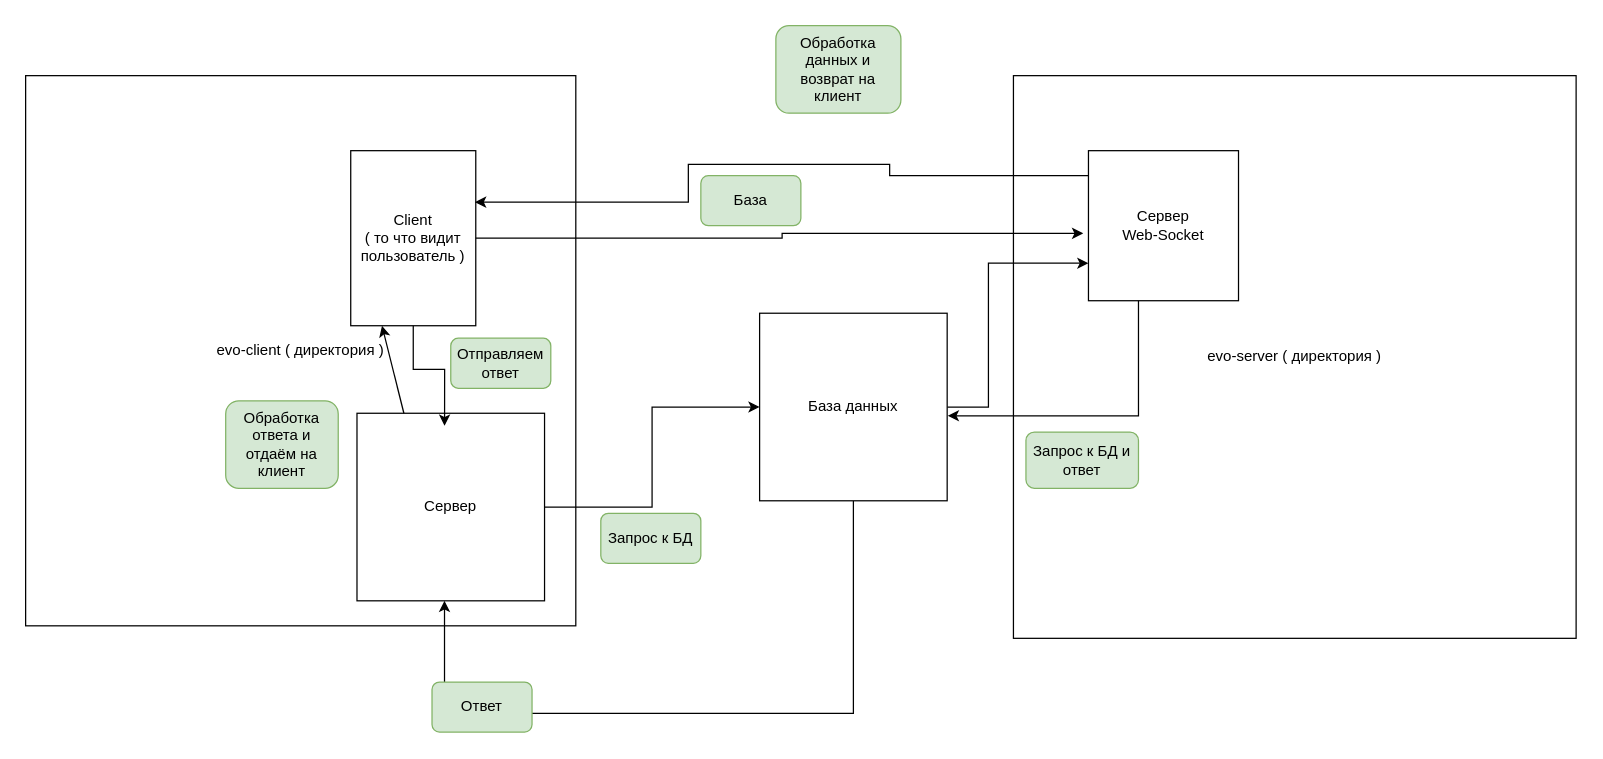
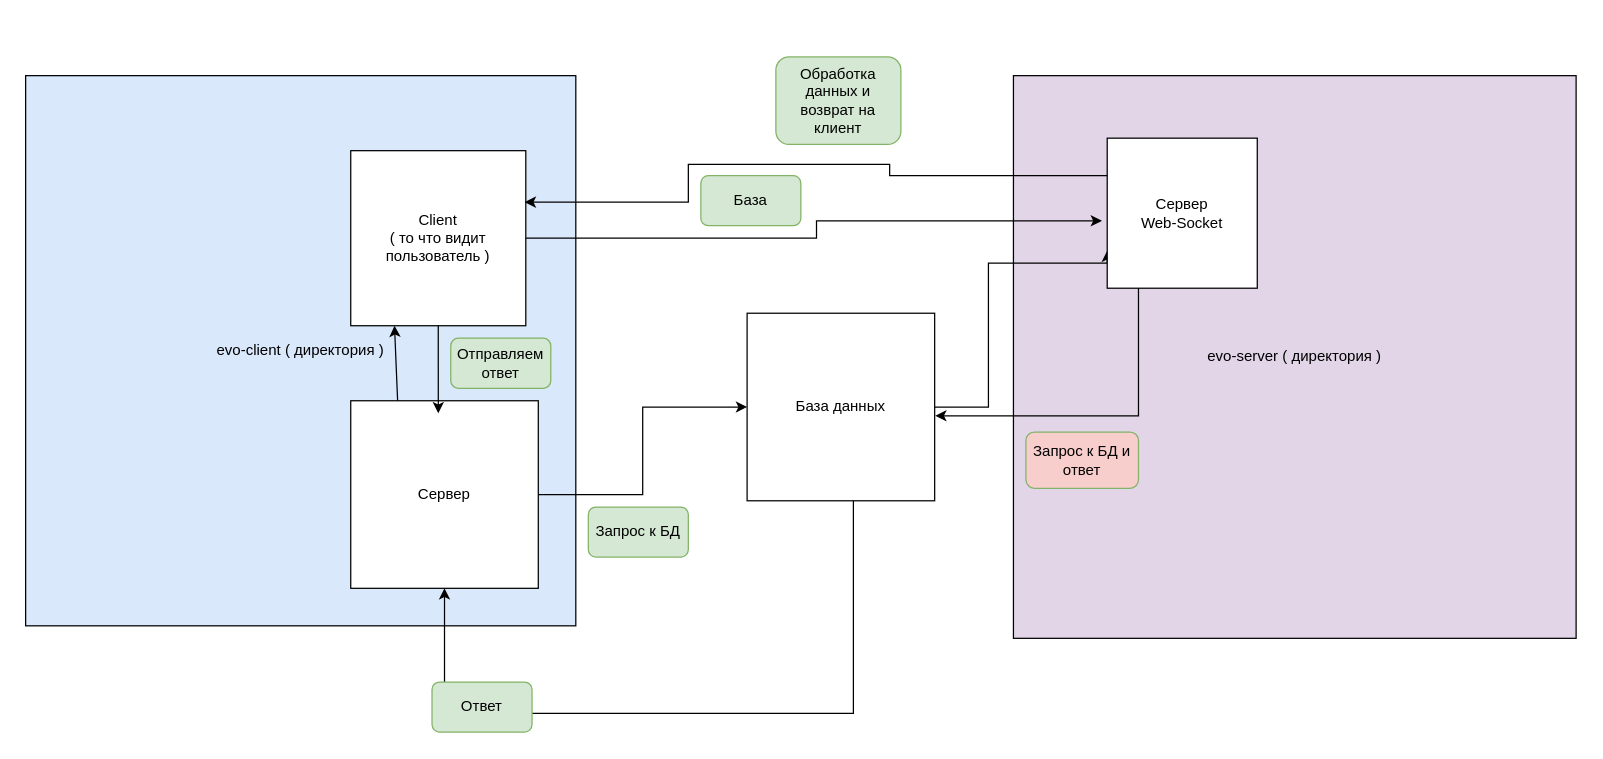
(838, 69) -> (838, 101)
(1163, 226) -> (1182, 213)
(413, 238) -> (438, 238)
(301, 351) -> (301, 351)
(1294, 357) -> (1294, 357)
(853, 407) -> (841, 407)
(282, 444) -> none
(1082, 460) -> (1082, 460)
(451, 507) -> (444, 494)
(651, 538) -> (638, 532)
